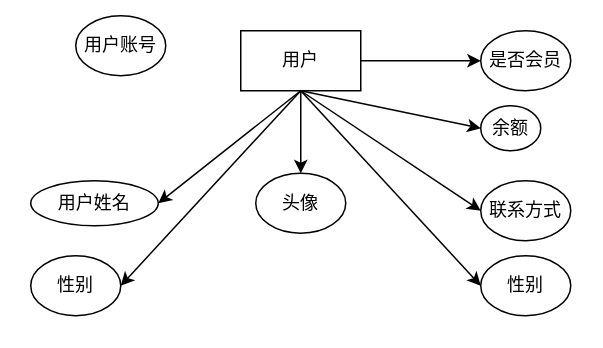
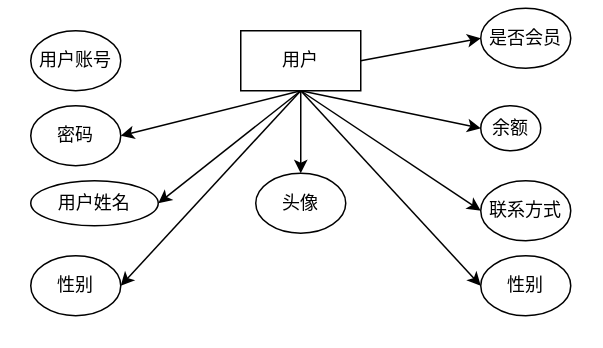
(121, 46) -> (76, 61)
(526, 61) -> (526, 38)
none -> (211, 113)
none -> (76, 136)
